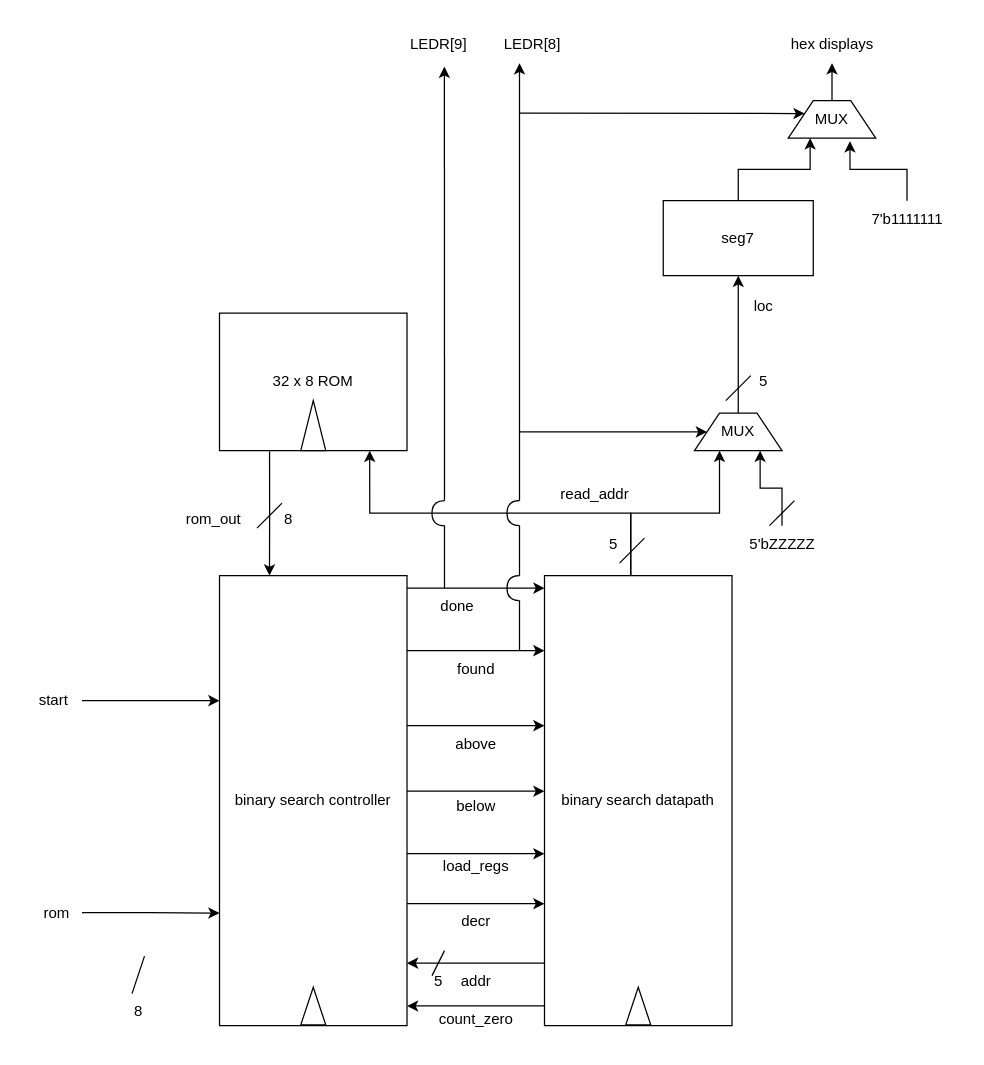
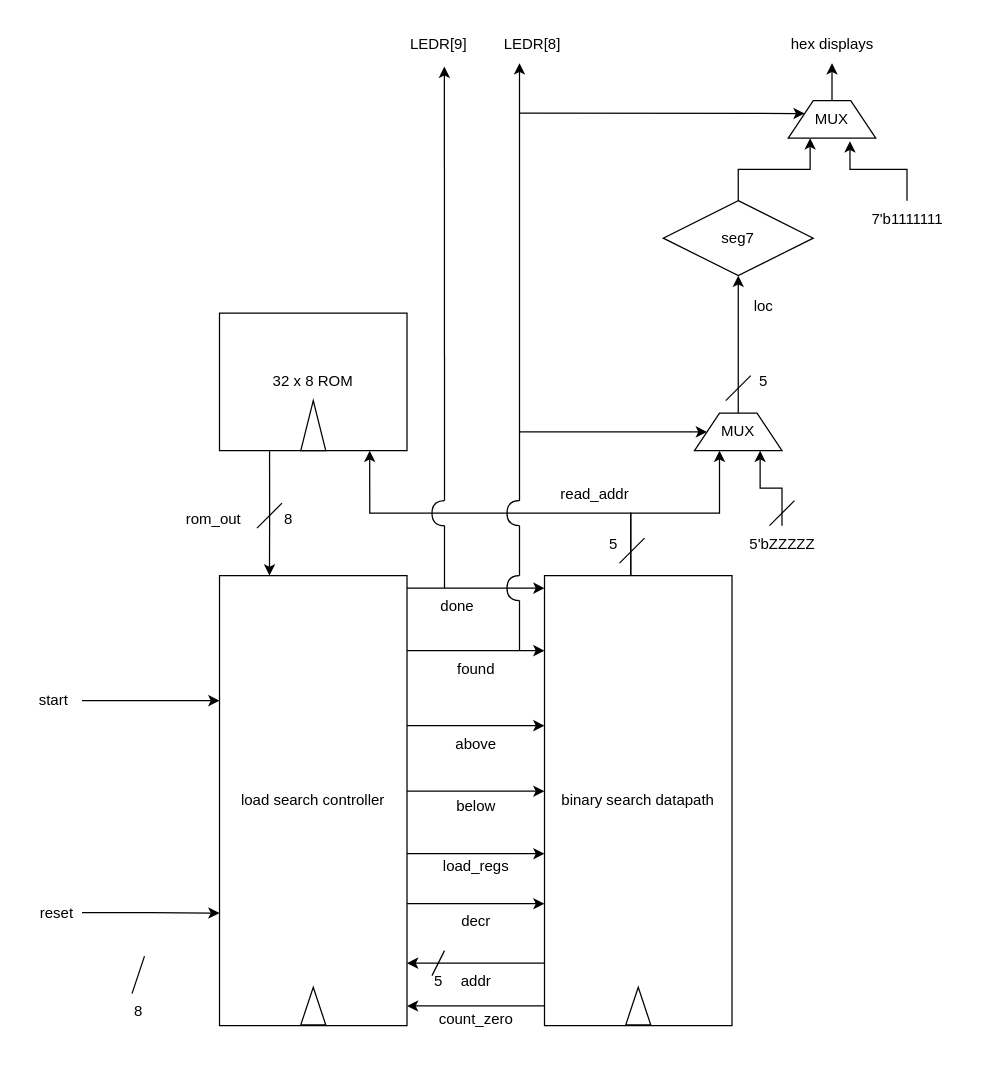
(738, 238) -> (738, 238)
(313, 801) -> (313, 801)
(57, 913) -> (57, 913)
